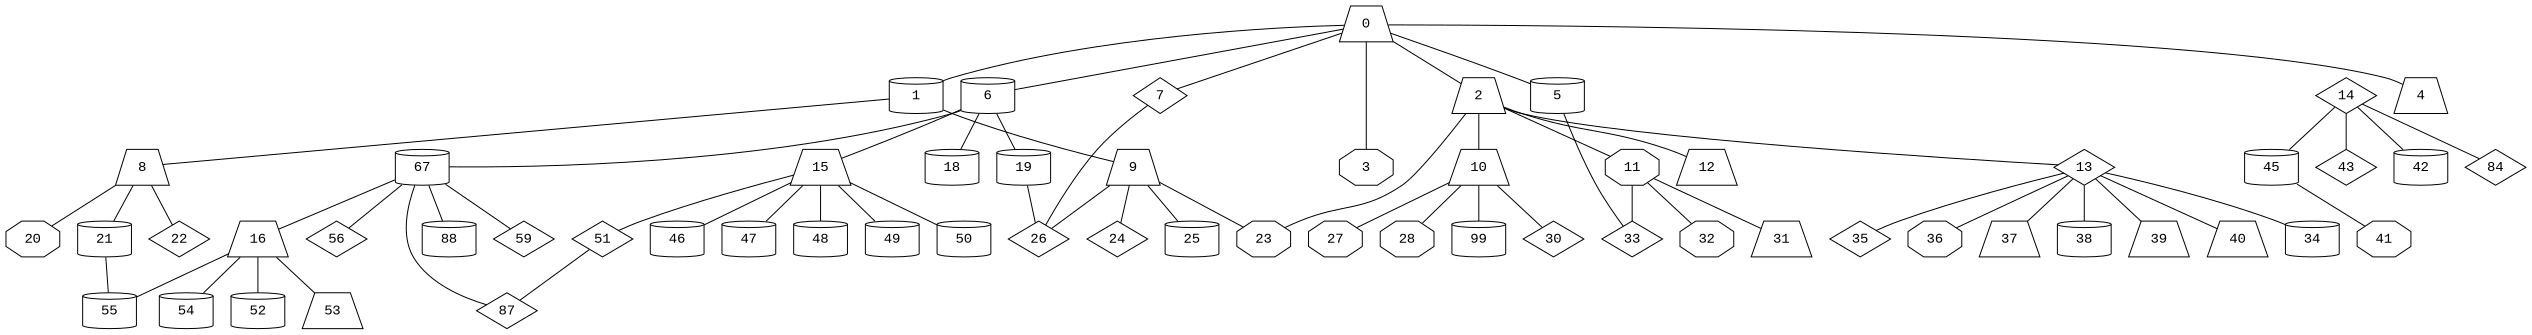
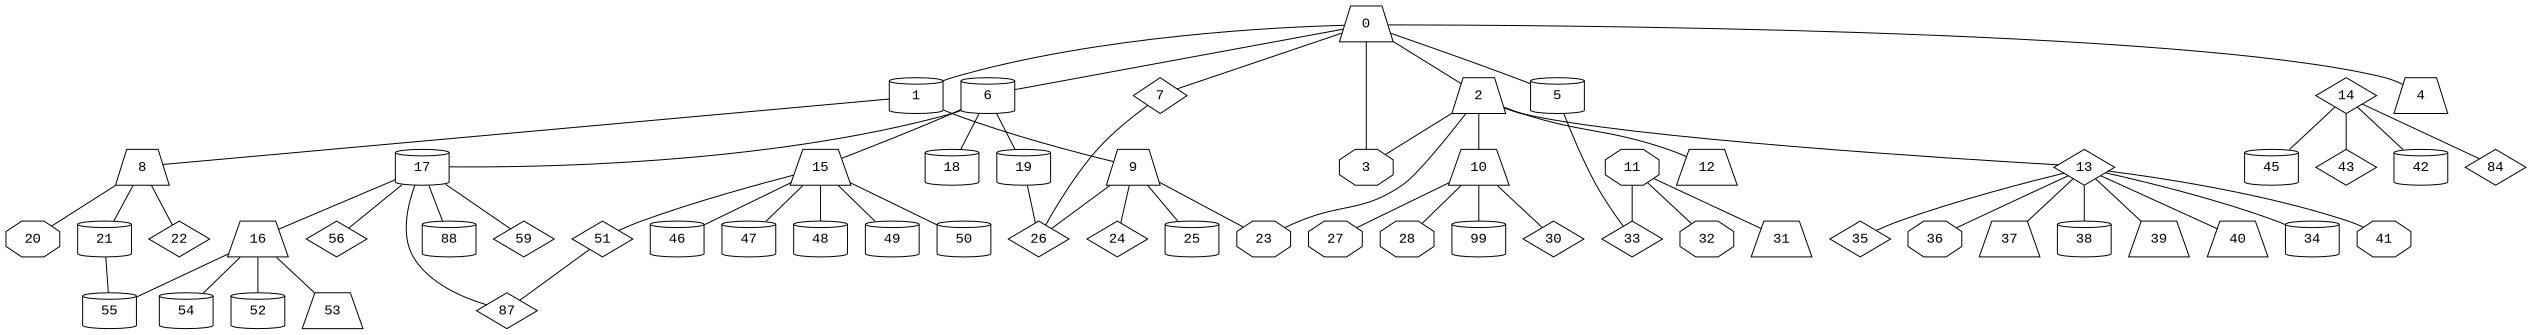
(1557, 132) -> (1419, 134)
(422, 167) -> (422, 167)
(2331, 205) -> (2237, 192)
